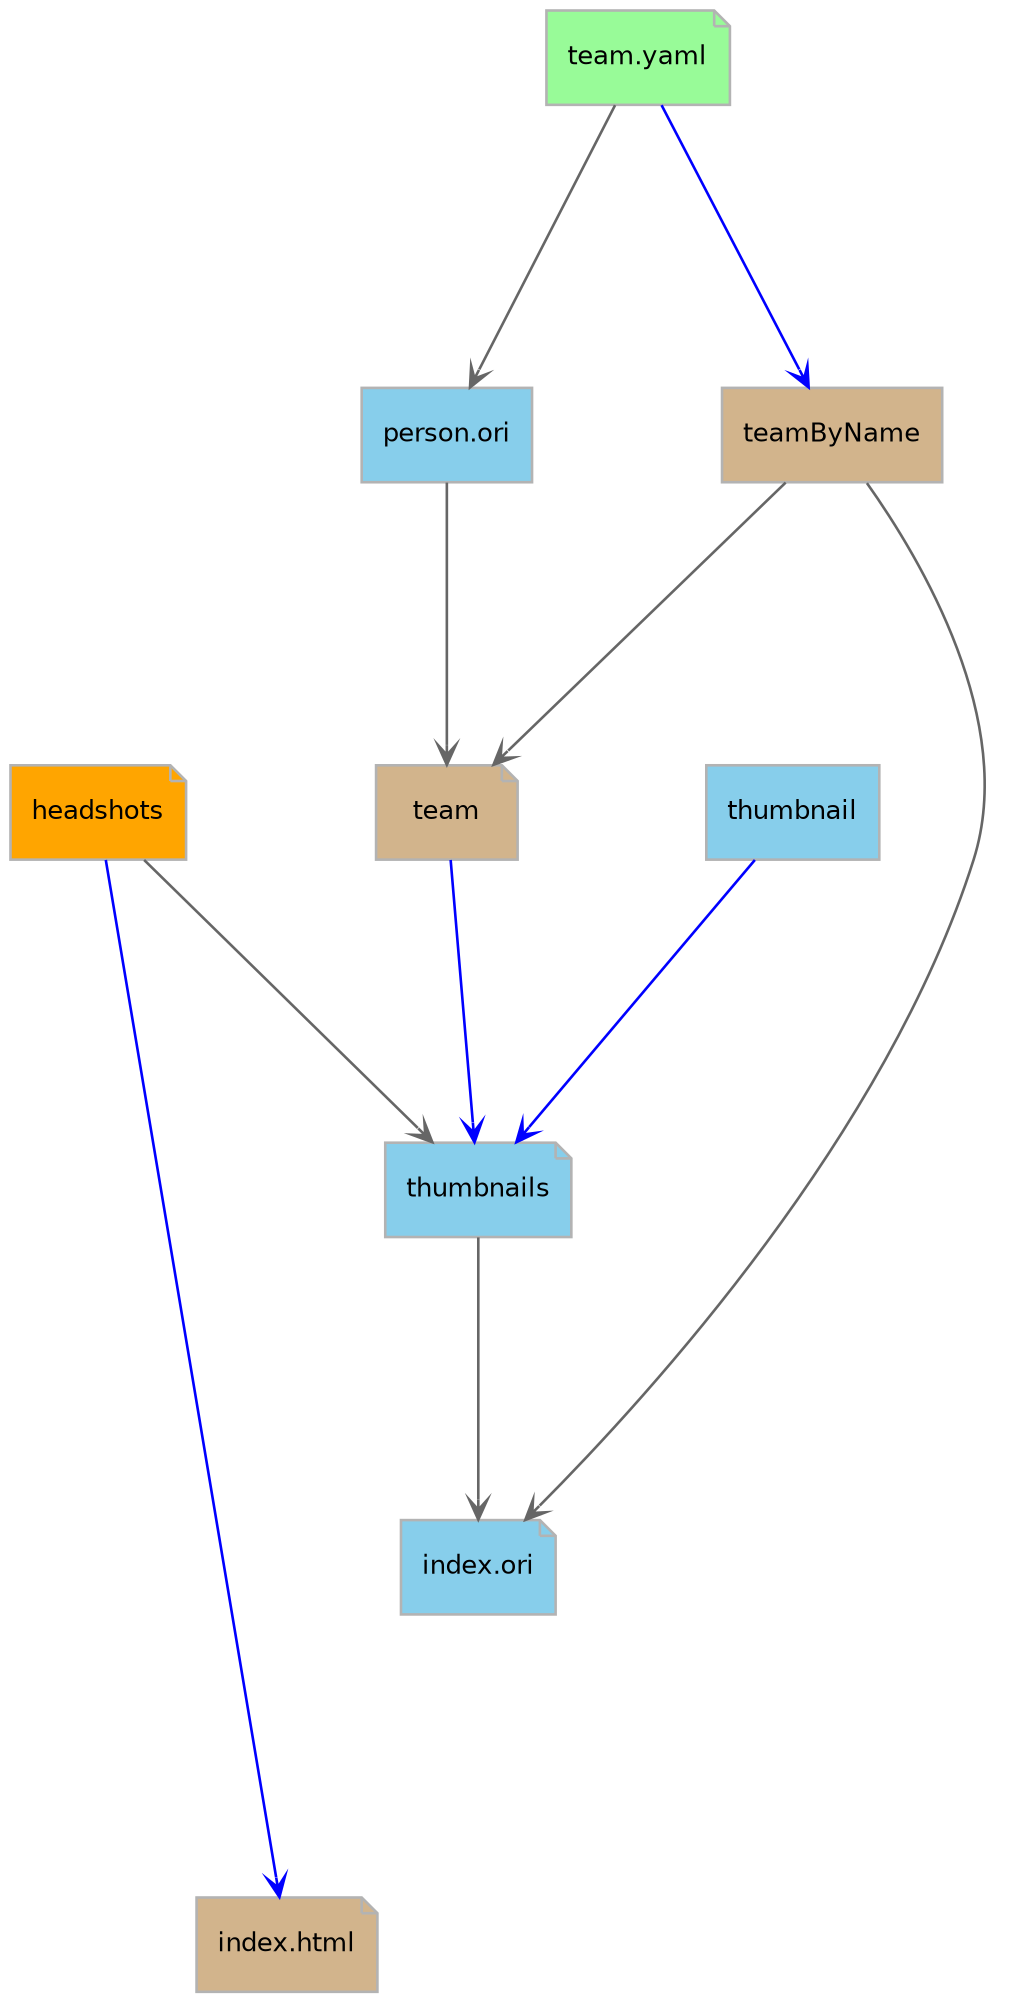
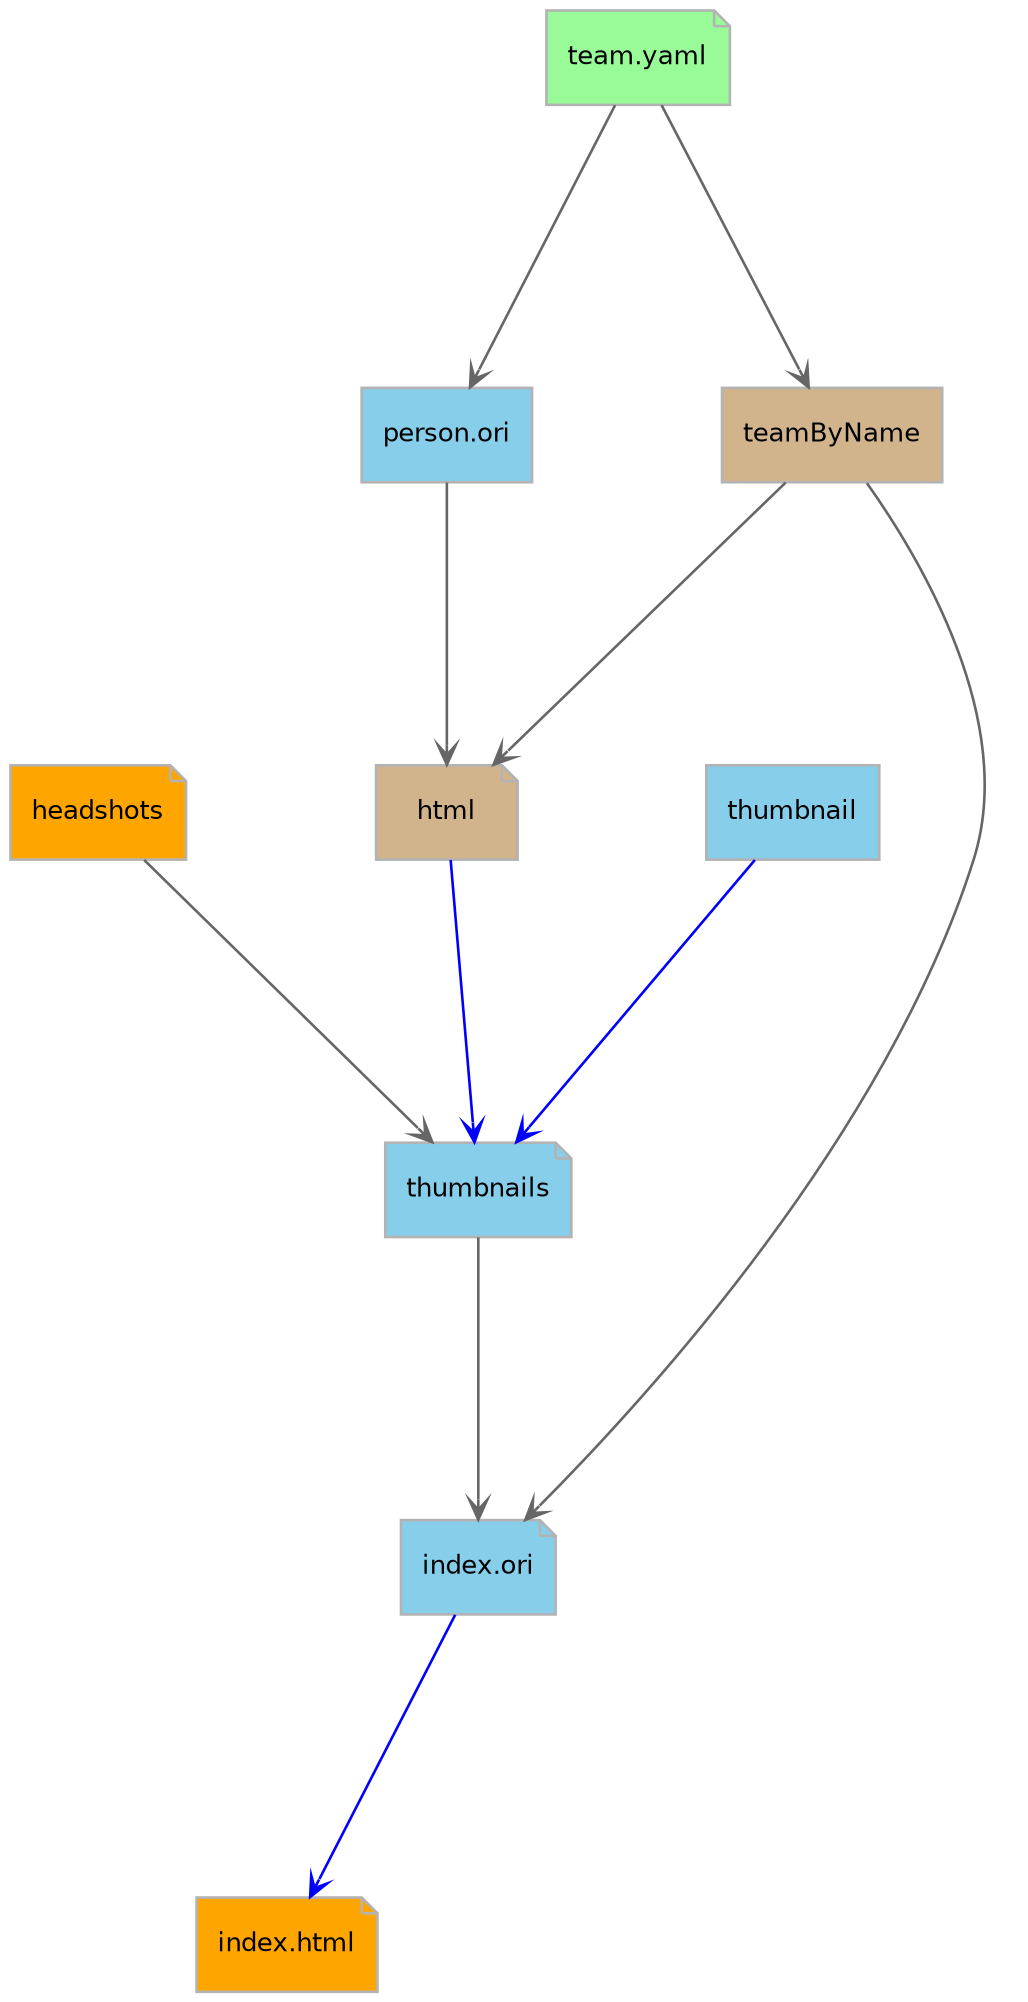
(730, 237) -> (730, 237)
(447, 812) -> (447, 812)
(191, 1369) -> (387, 1747)
(287, 1945) -> (287, 1945)
